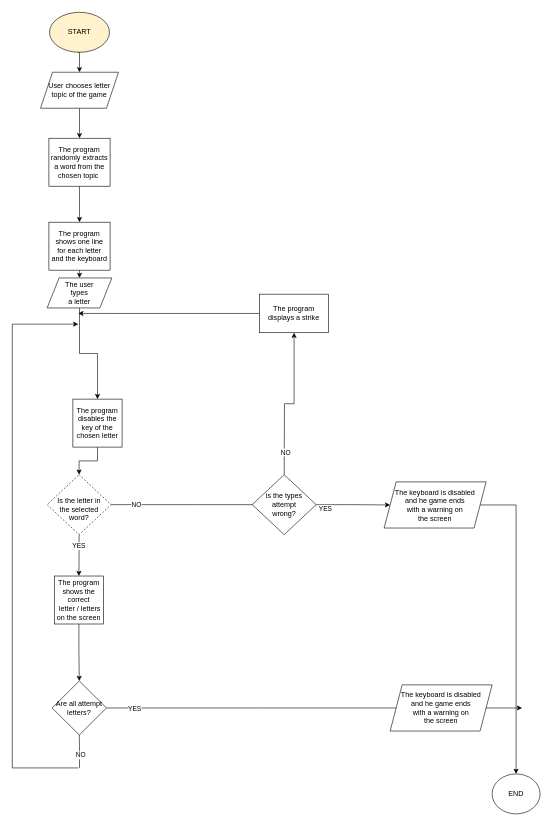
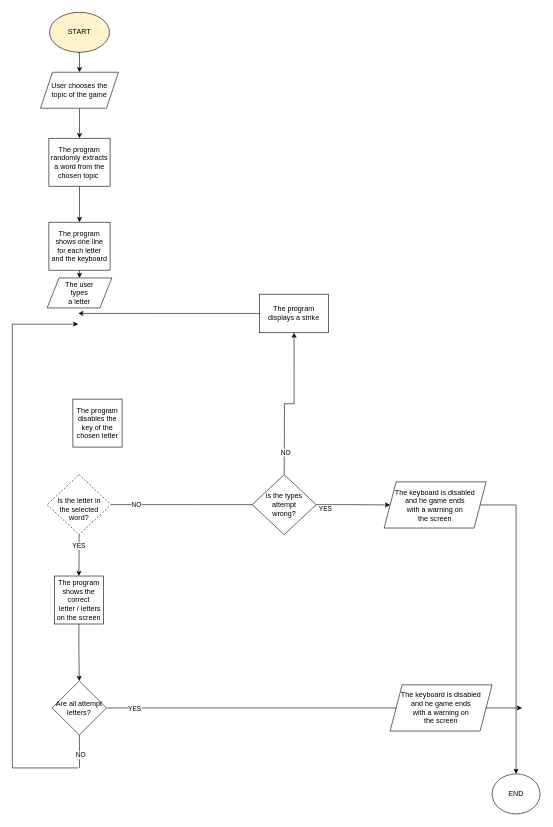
(80, 90) -> (80, 90)
(86, 354) -> none
(98, 455) -> none
